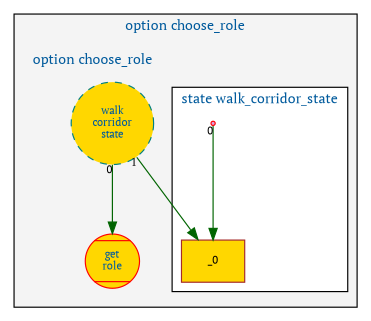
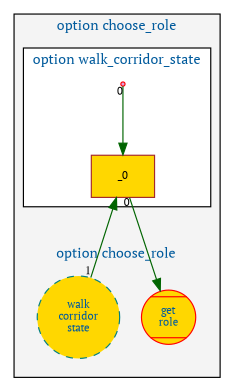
(260, 100) -> (117, 60)
(112, 193) -> (142, 234)
